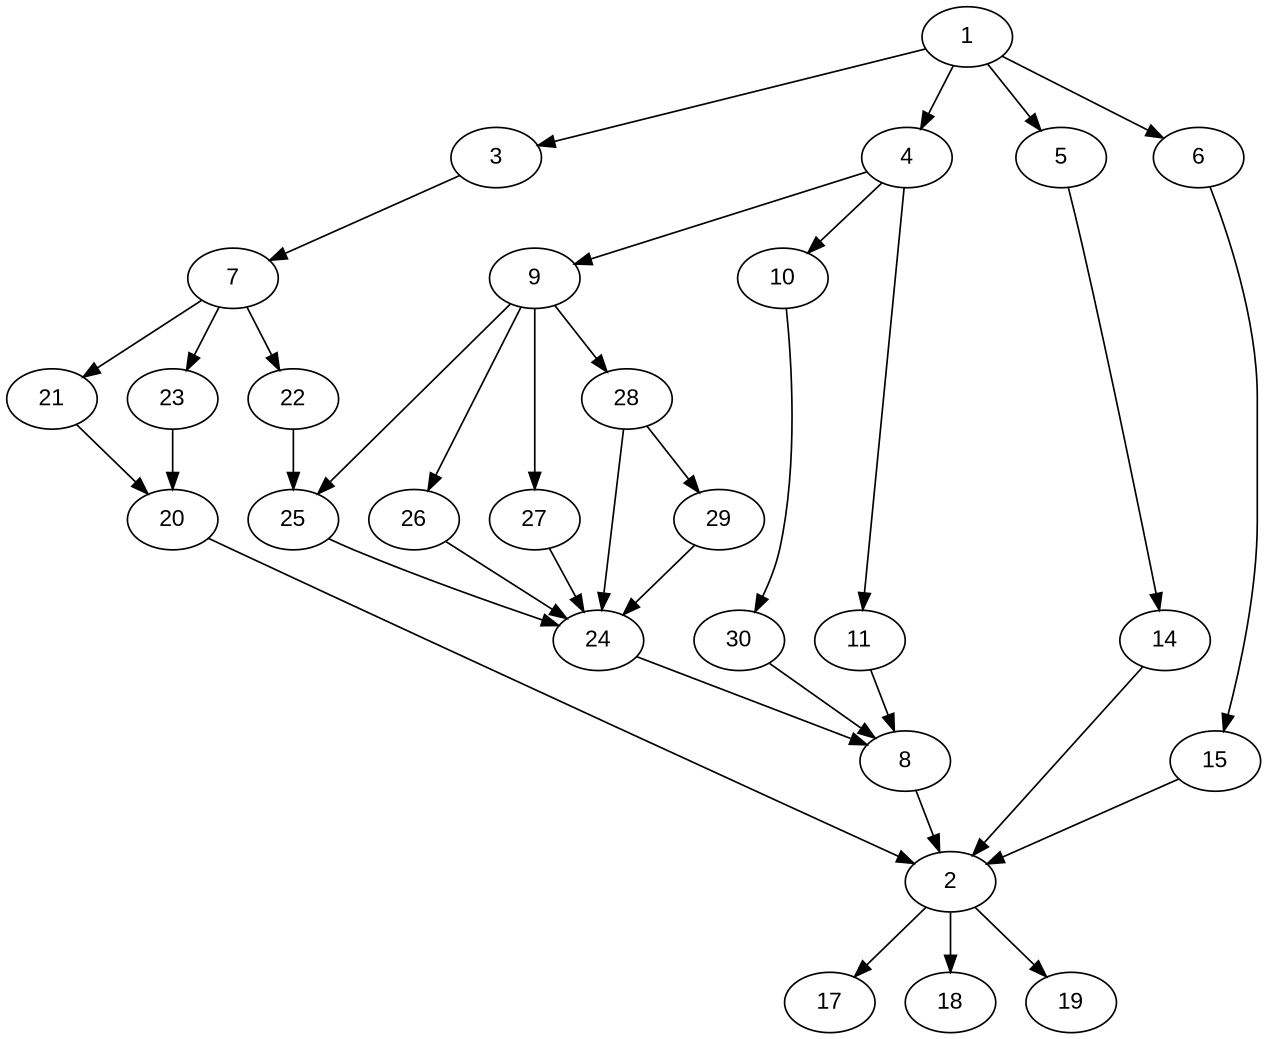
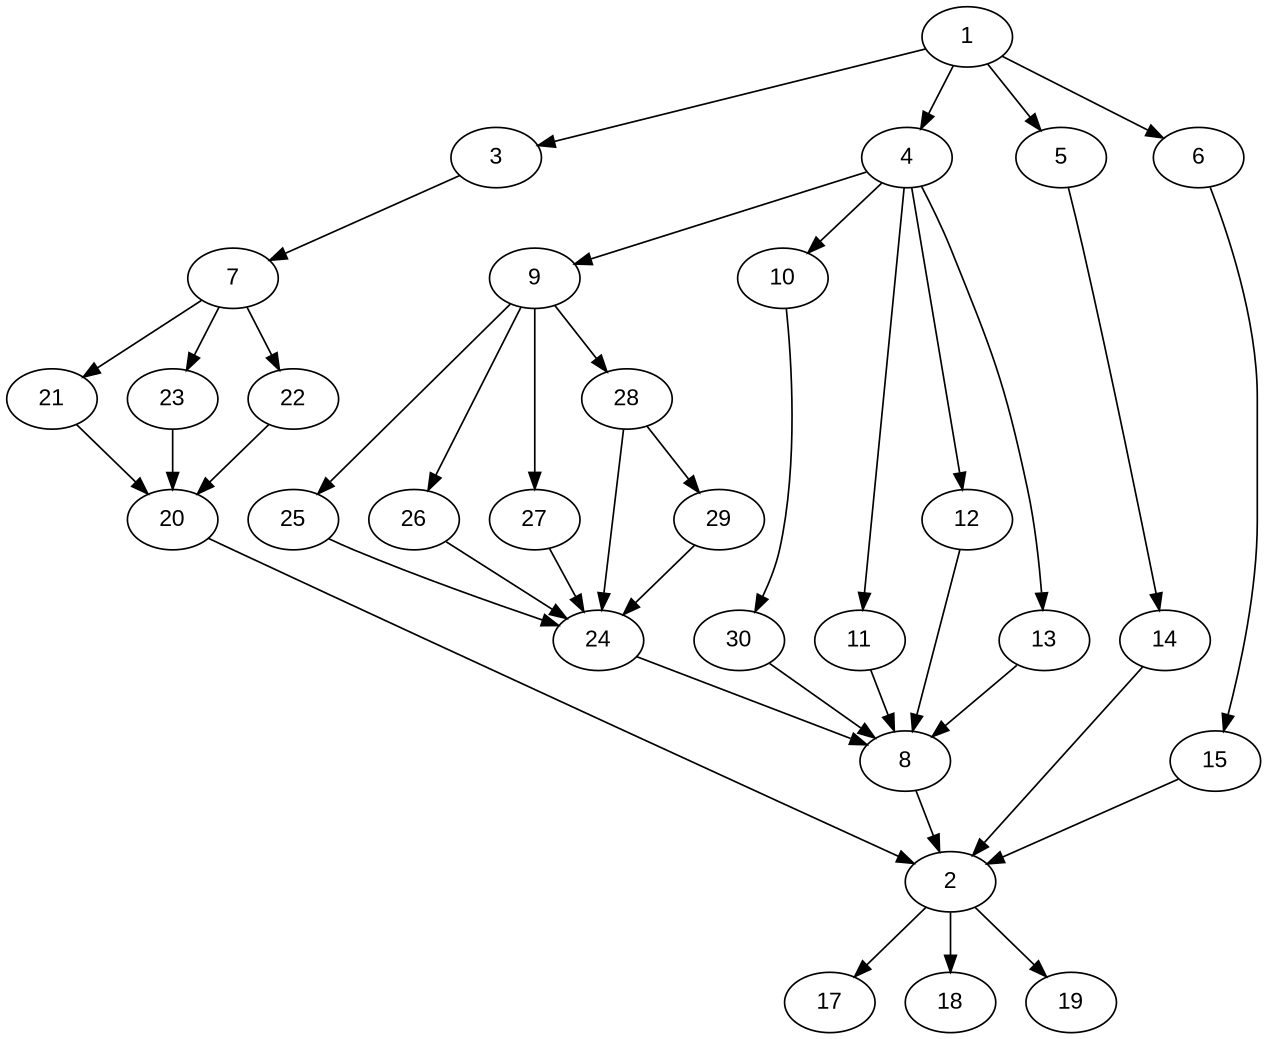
(293, 451) -> (239, 453)
none -> (967, 520)
none -> (1044, 640)
